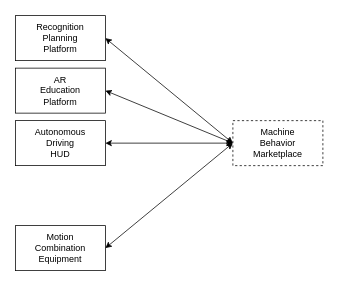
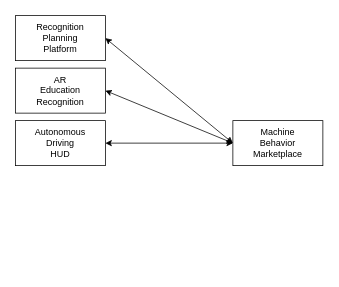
(60, 90) -> (60, 90)
(278, 143) -> (278, 143)
(169, 196) -> none
(60, 248) -> none
